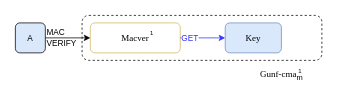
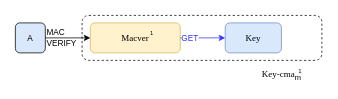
(135, 38) -> (135, 38)
(282, 75) -> (282, 75)
